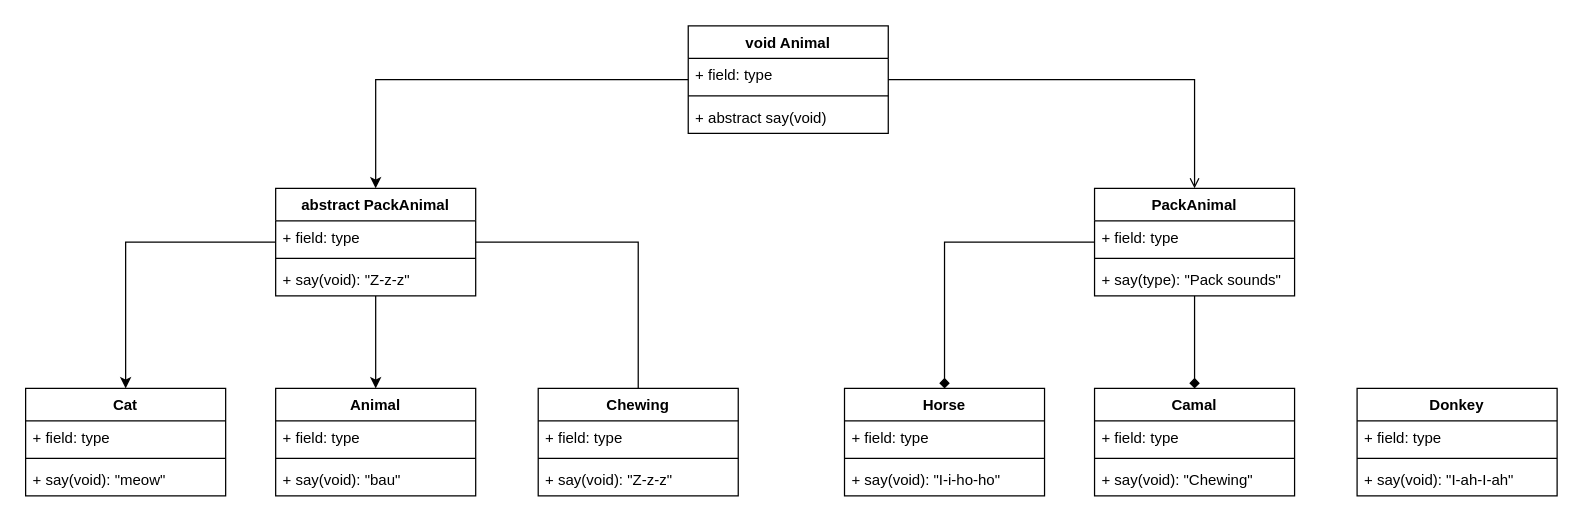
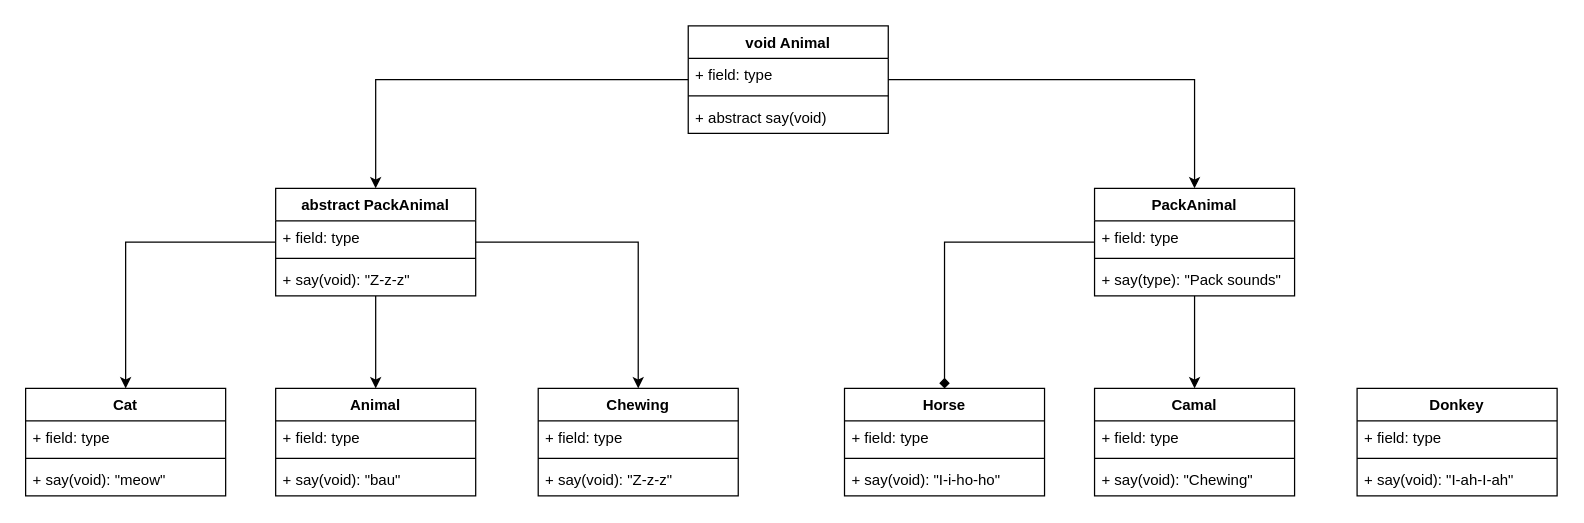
(1194, 181) -> (1194, 178)
(1194, 377) -> (1194, 378)
(638, 381) -> (638, 378)
